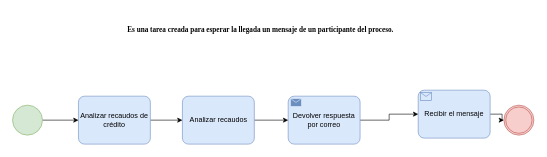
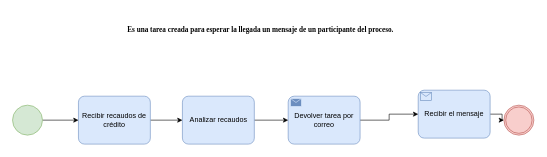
(114, 120) -> (114, 120)
(324, 120) -> (324, 120)
